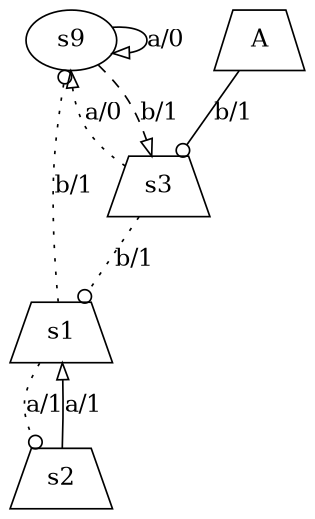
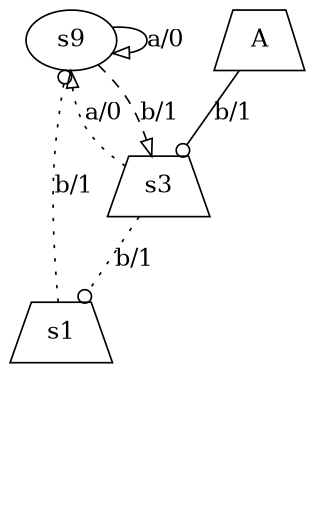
(61, 479) -> none
